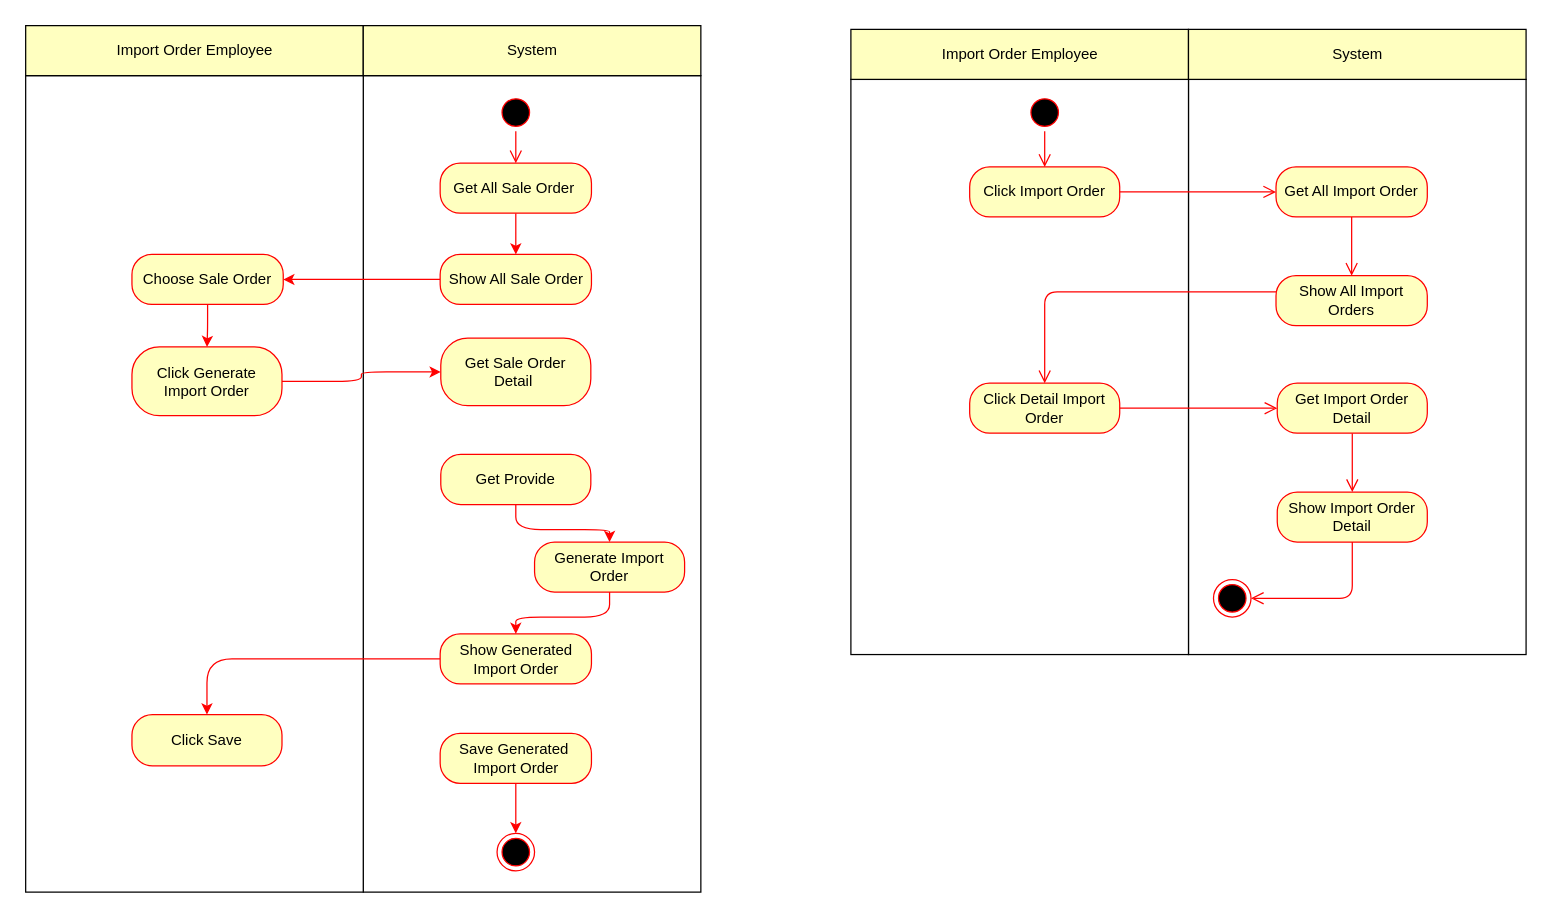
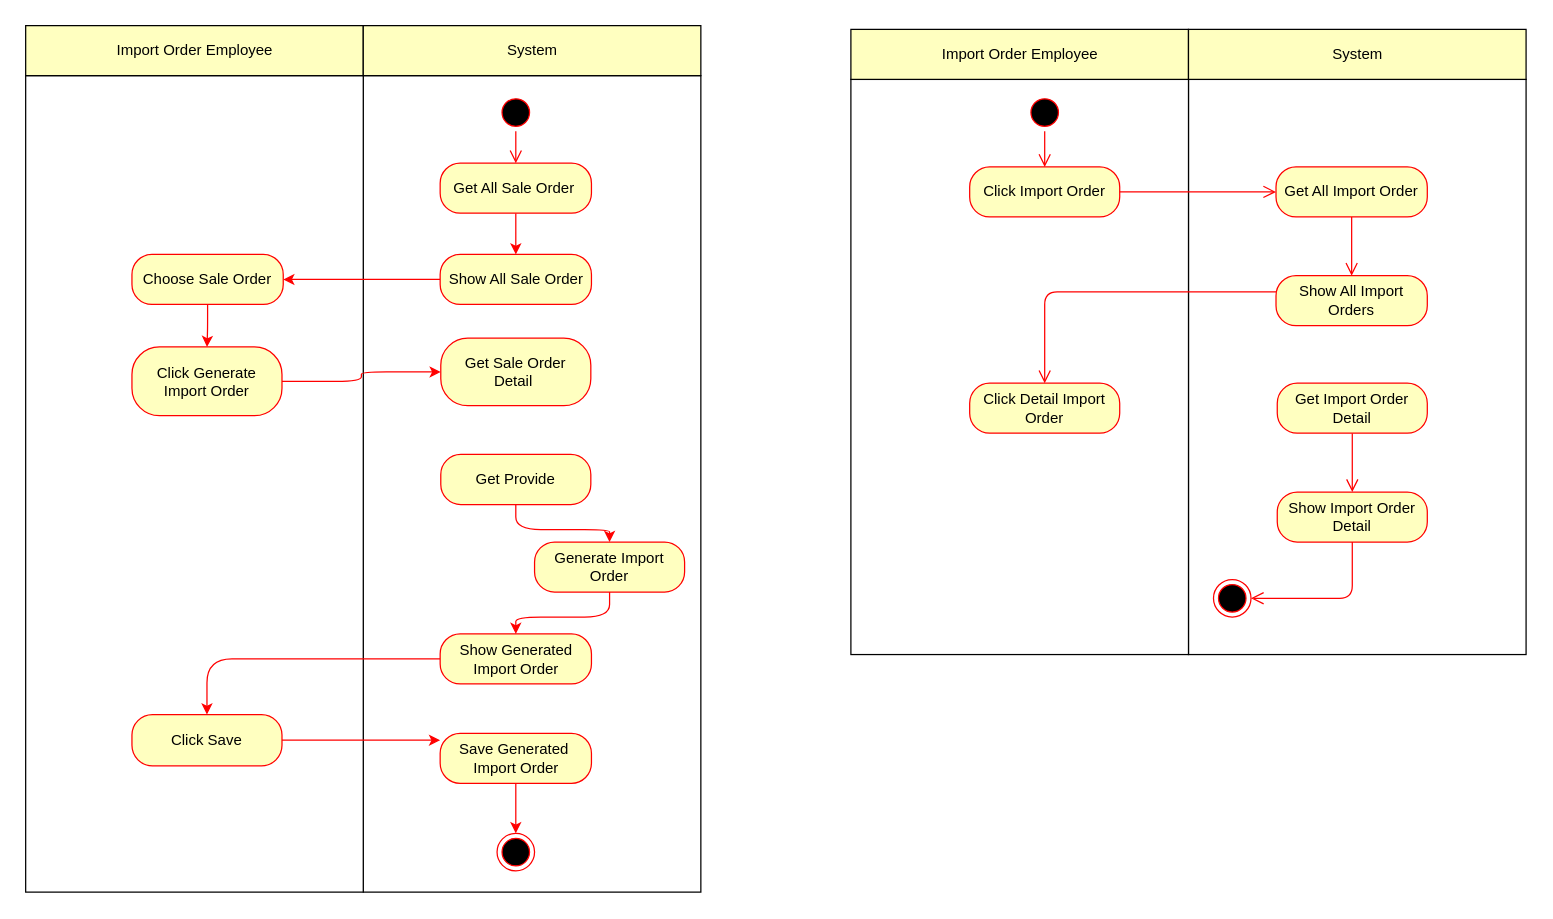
(1197, 408) -> none
none -> (357, 740)
